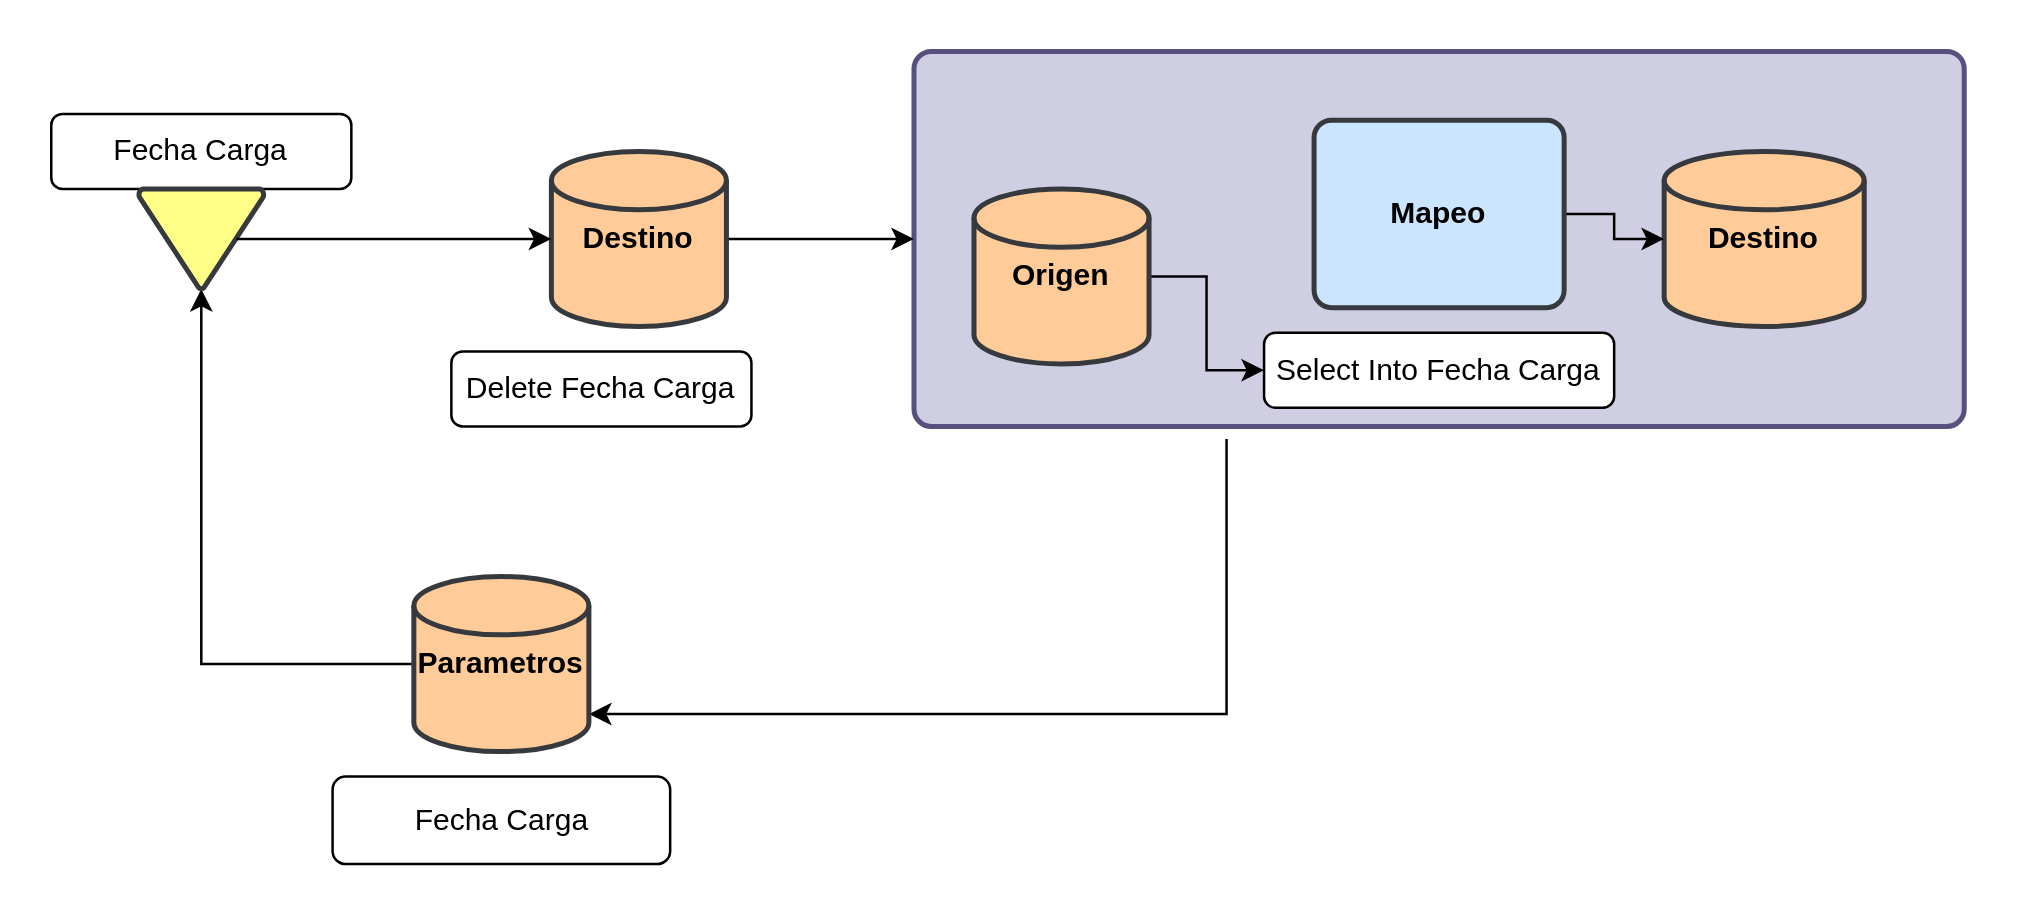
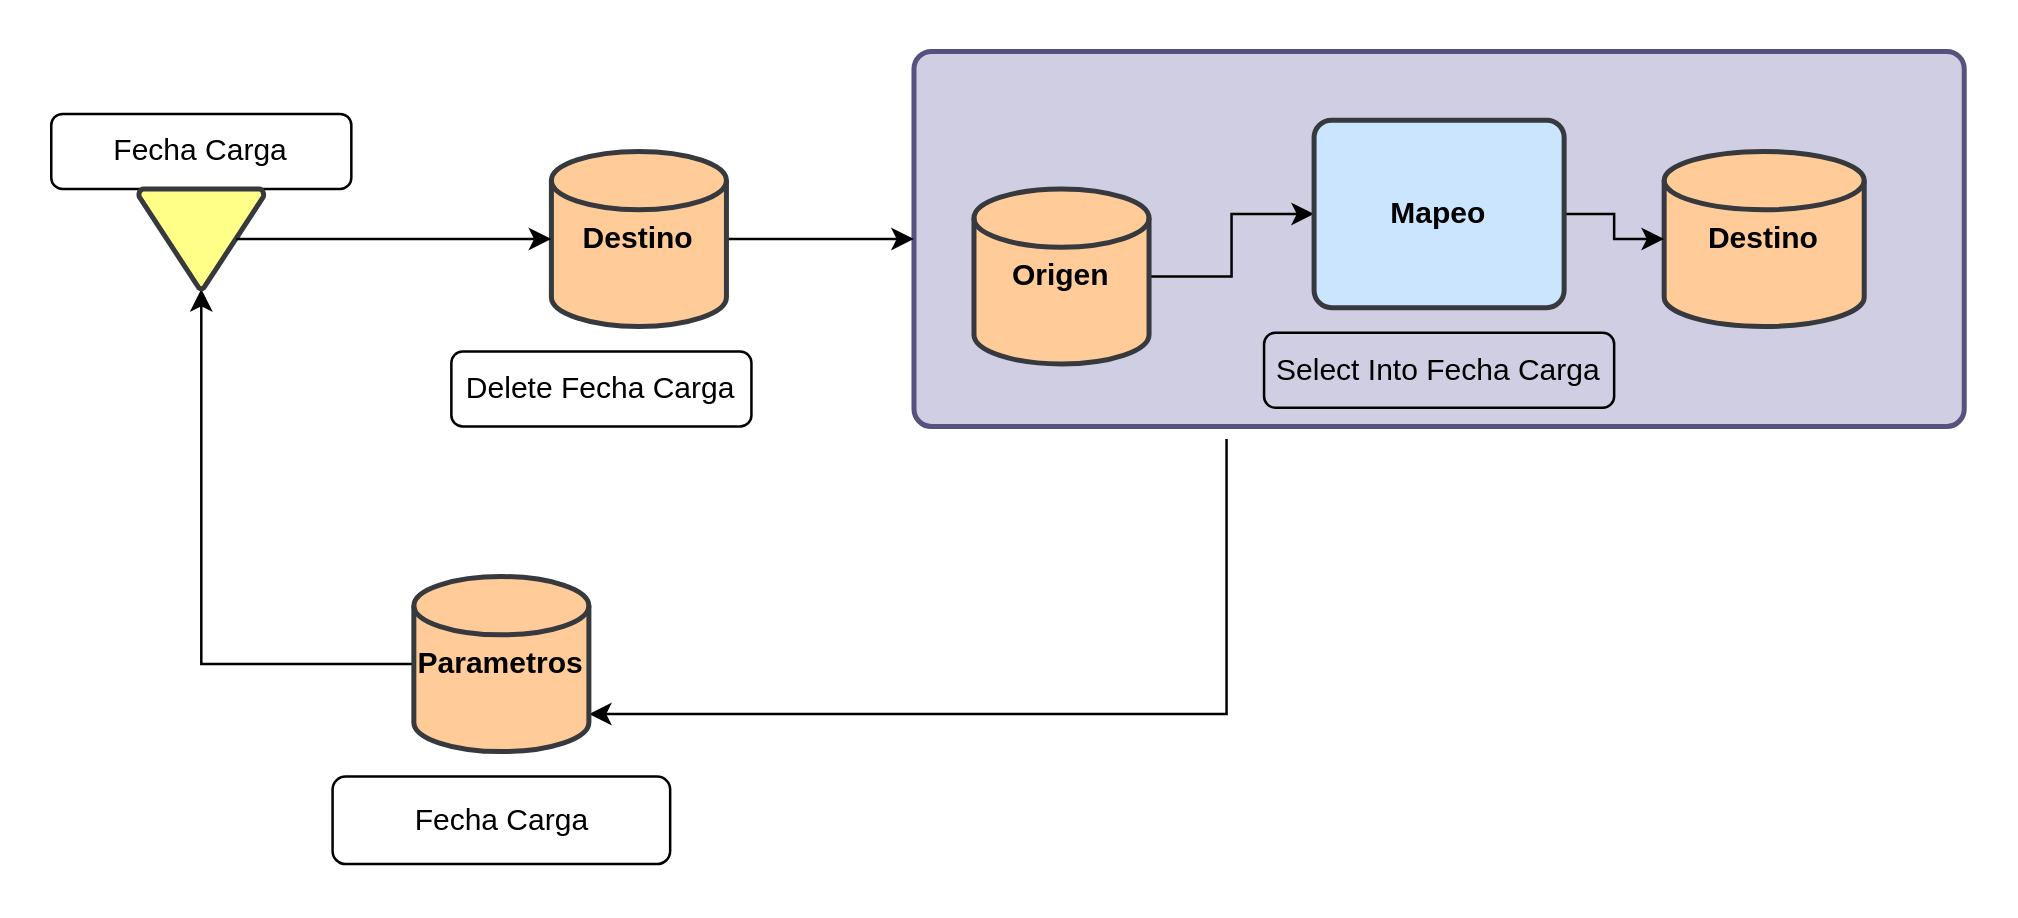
(1206, 342) -> (1231, 226)
(1439, 370) -> (1439, 370)
